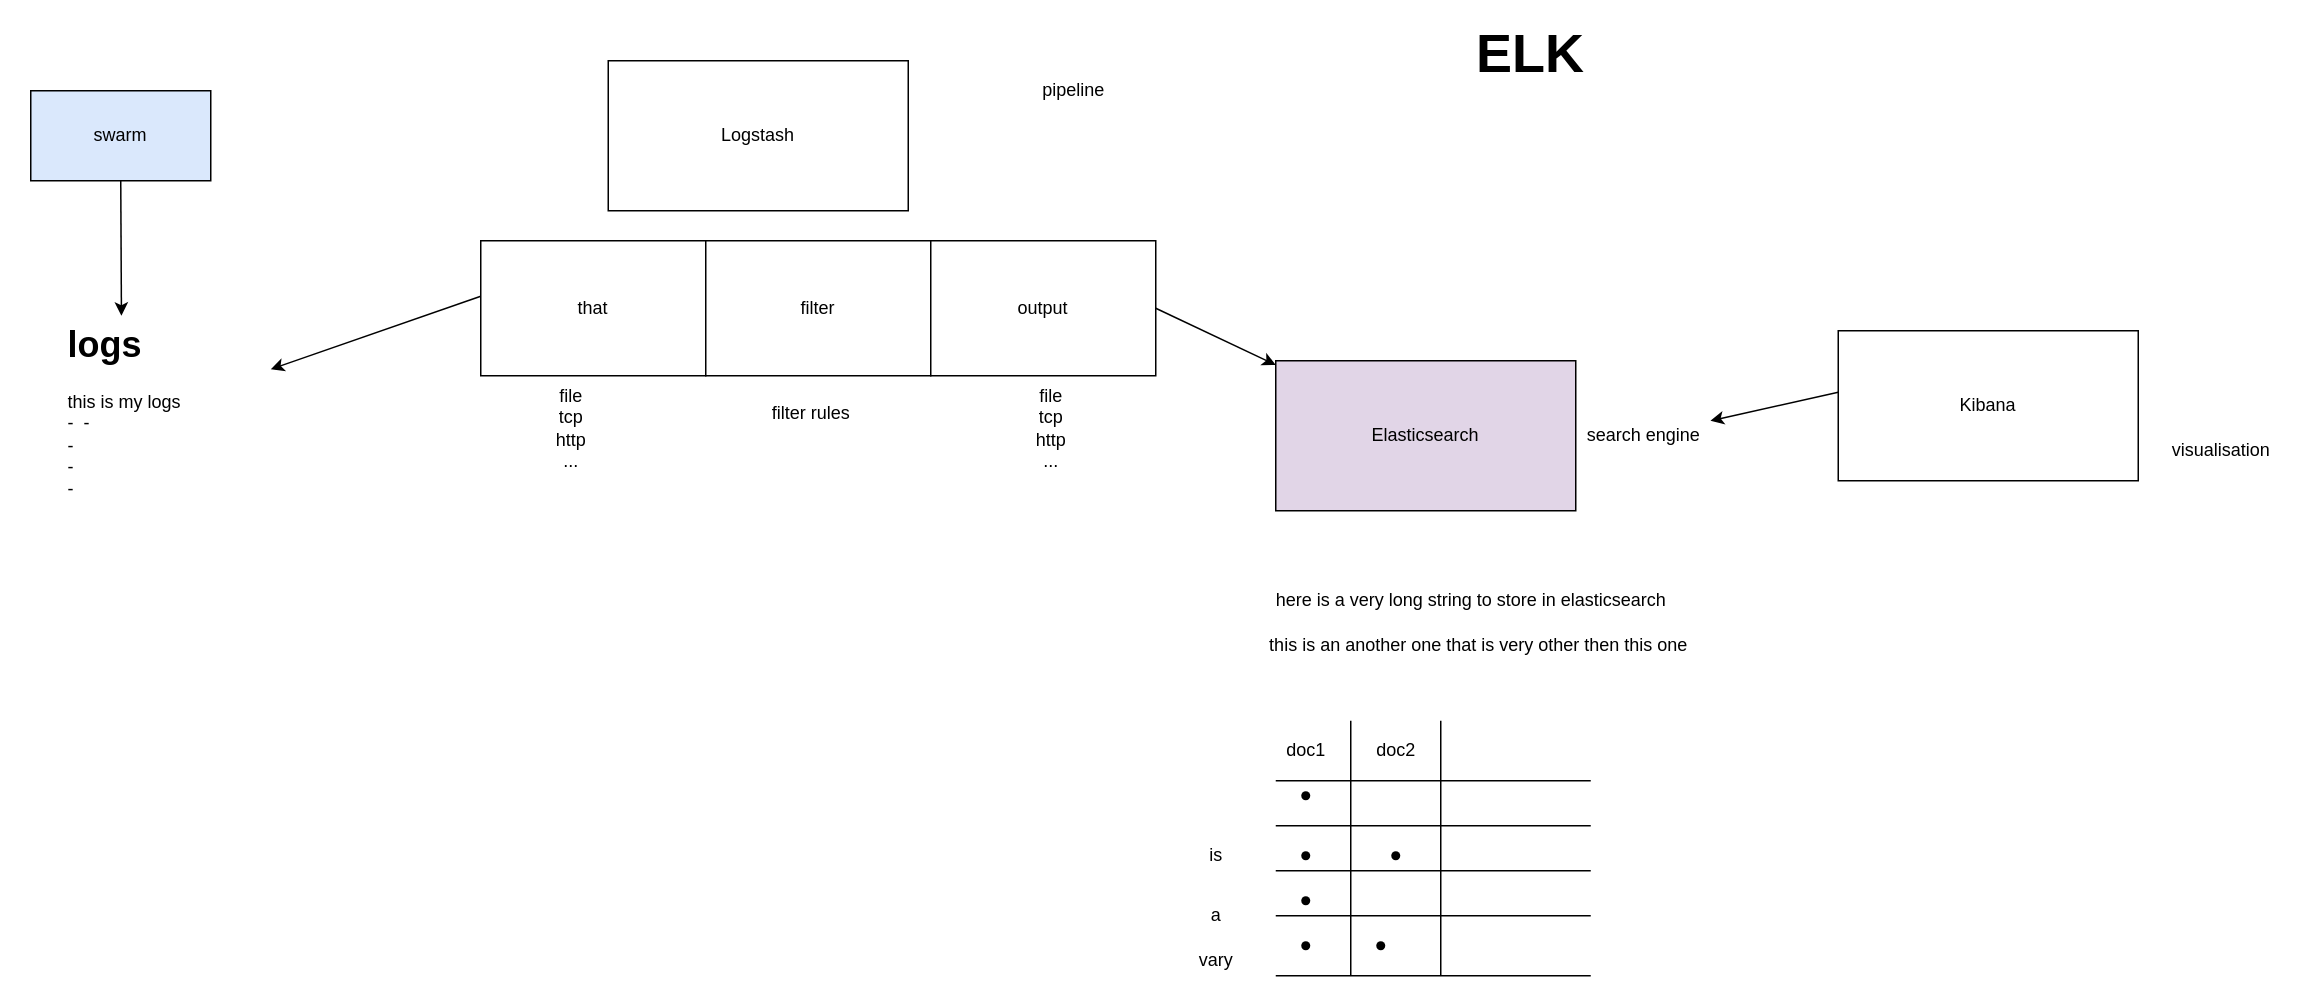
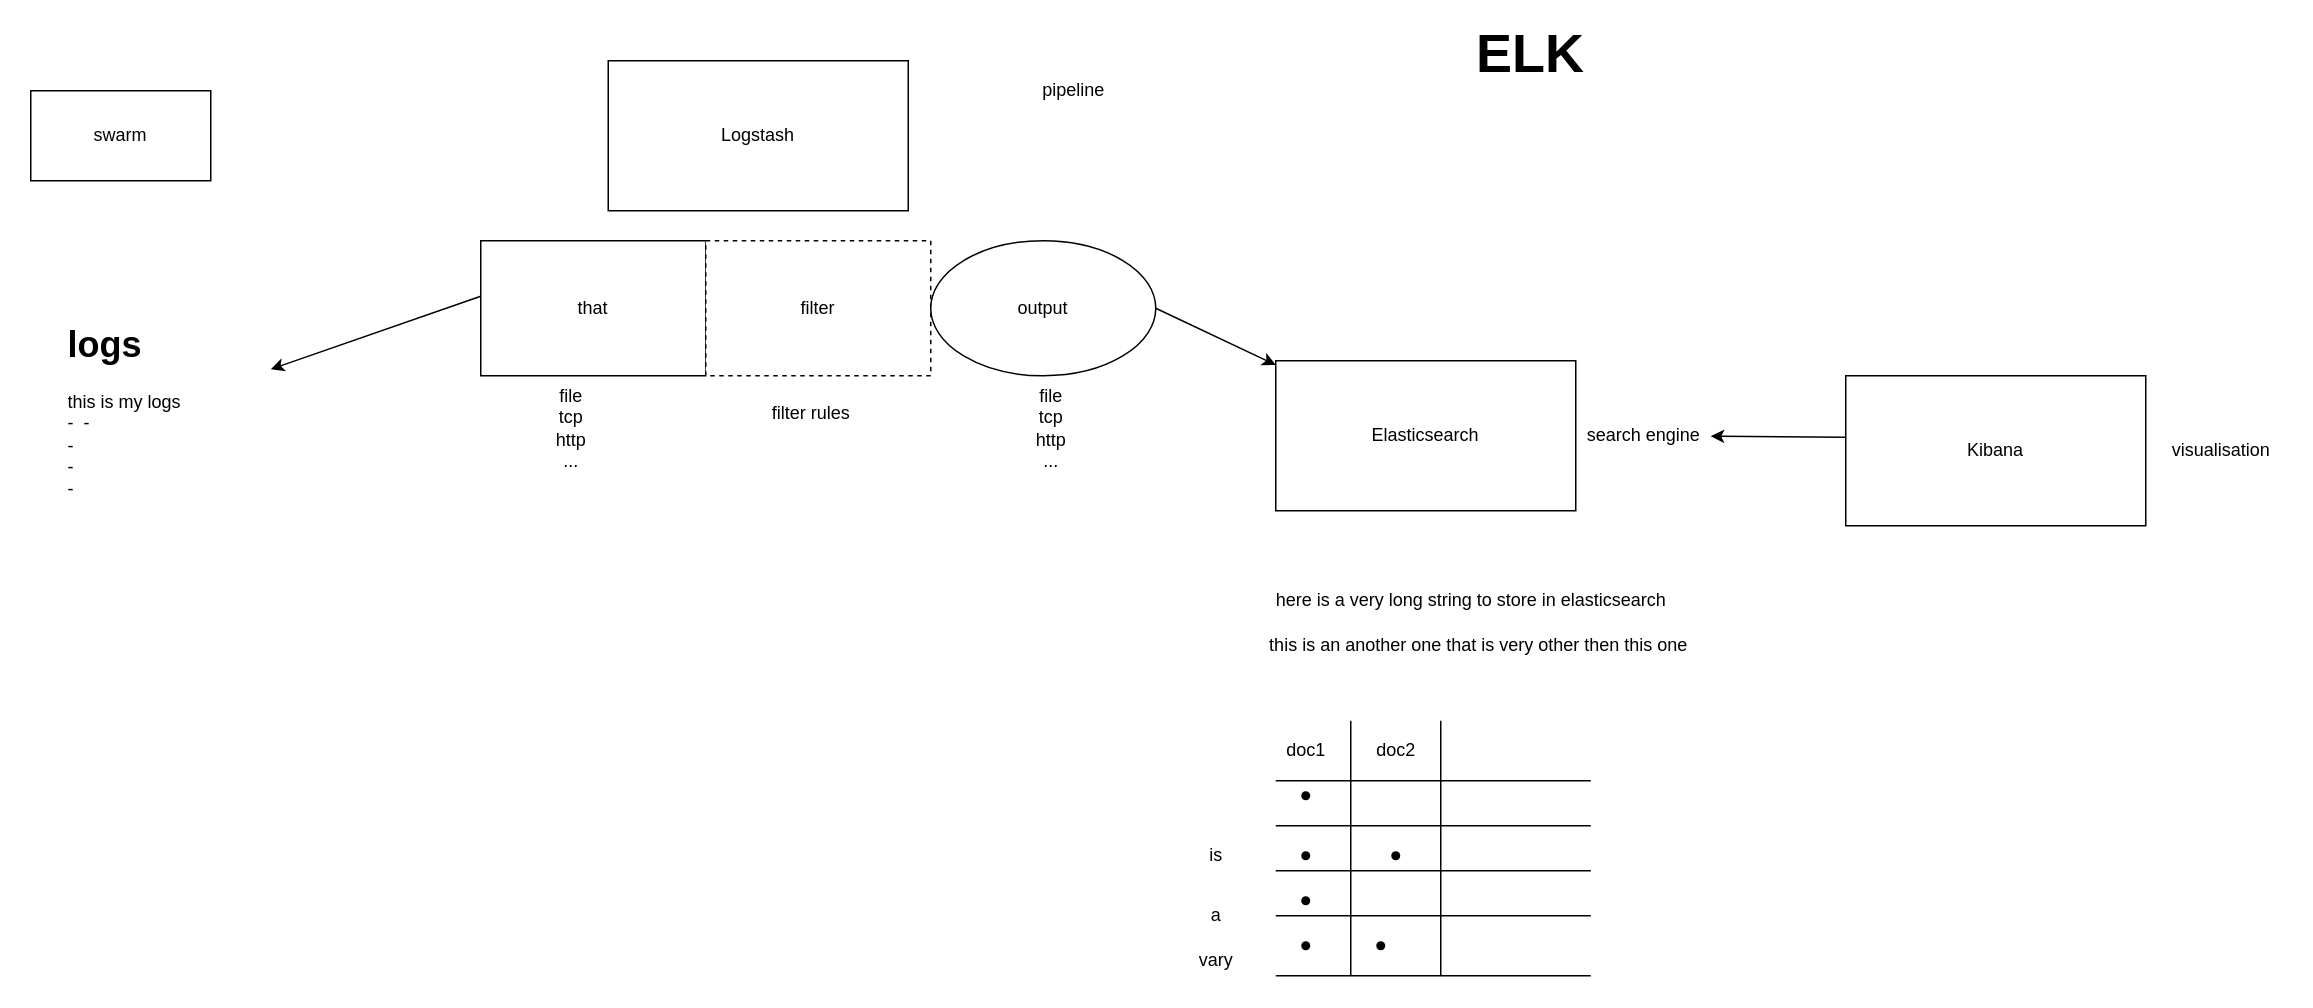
(121, 136) -> (121, 136)
(121, 243) -> none
(818, 308) -> (818, 308)
(1043, 308) -> (1043, 308)
(1988, 406) -> (1996, 451)
(1426, 436) -> (1426, 436)
